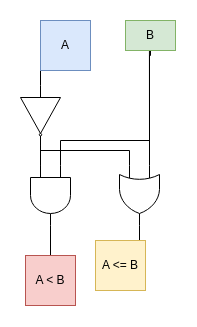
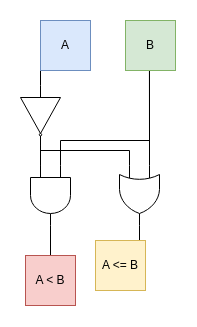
(151, 36) -> (151, 46)
